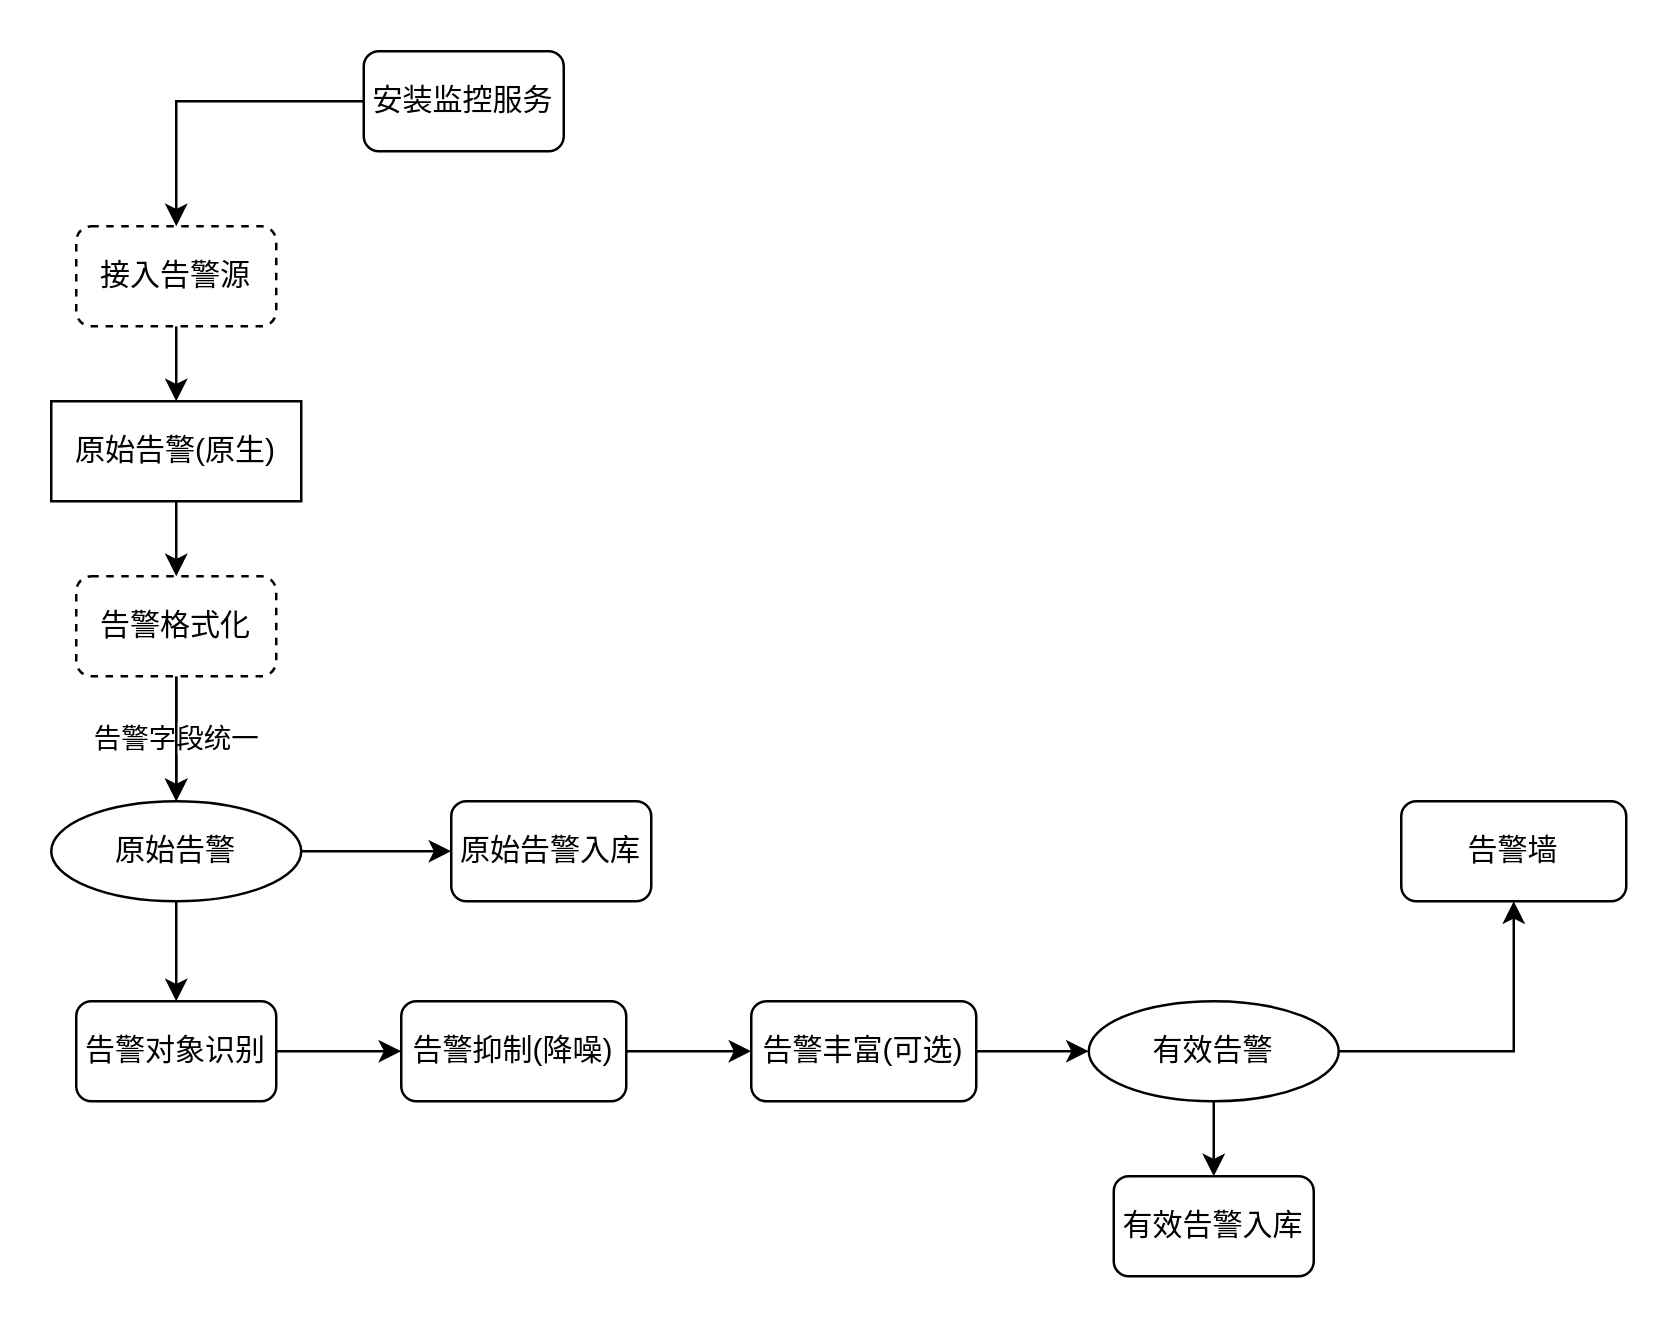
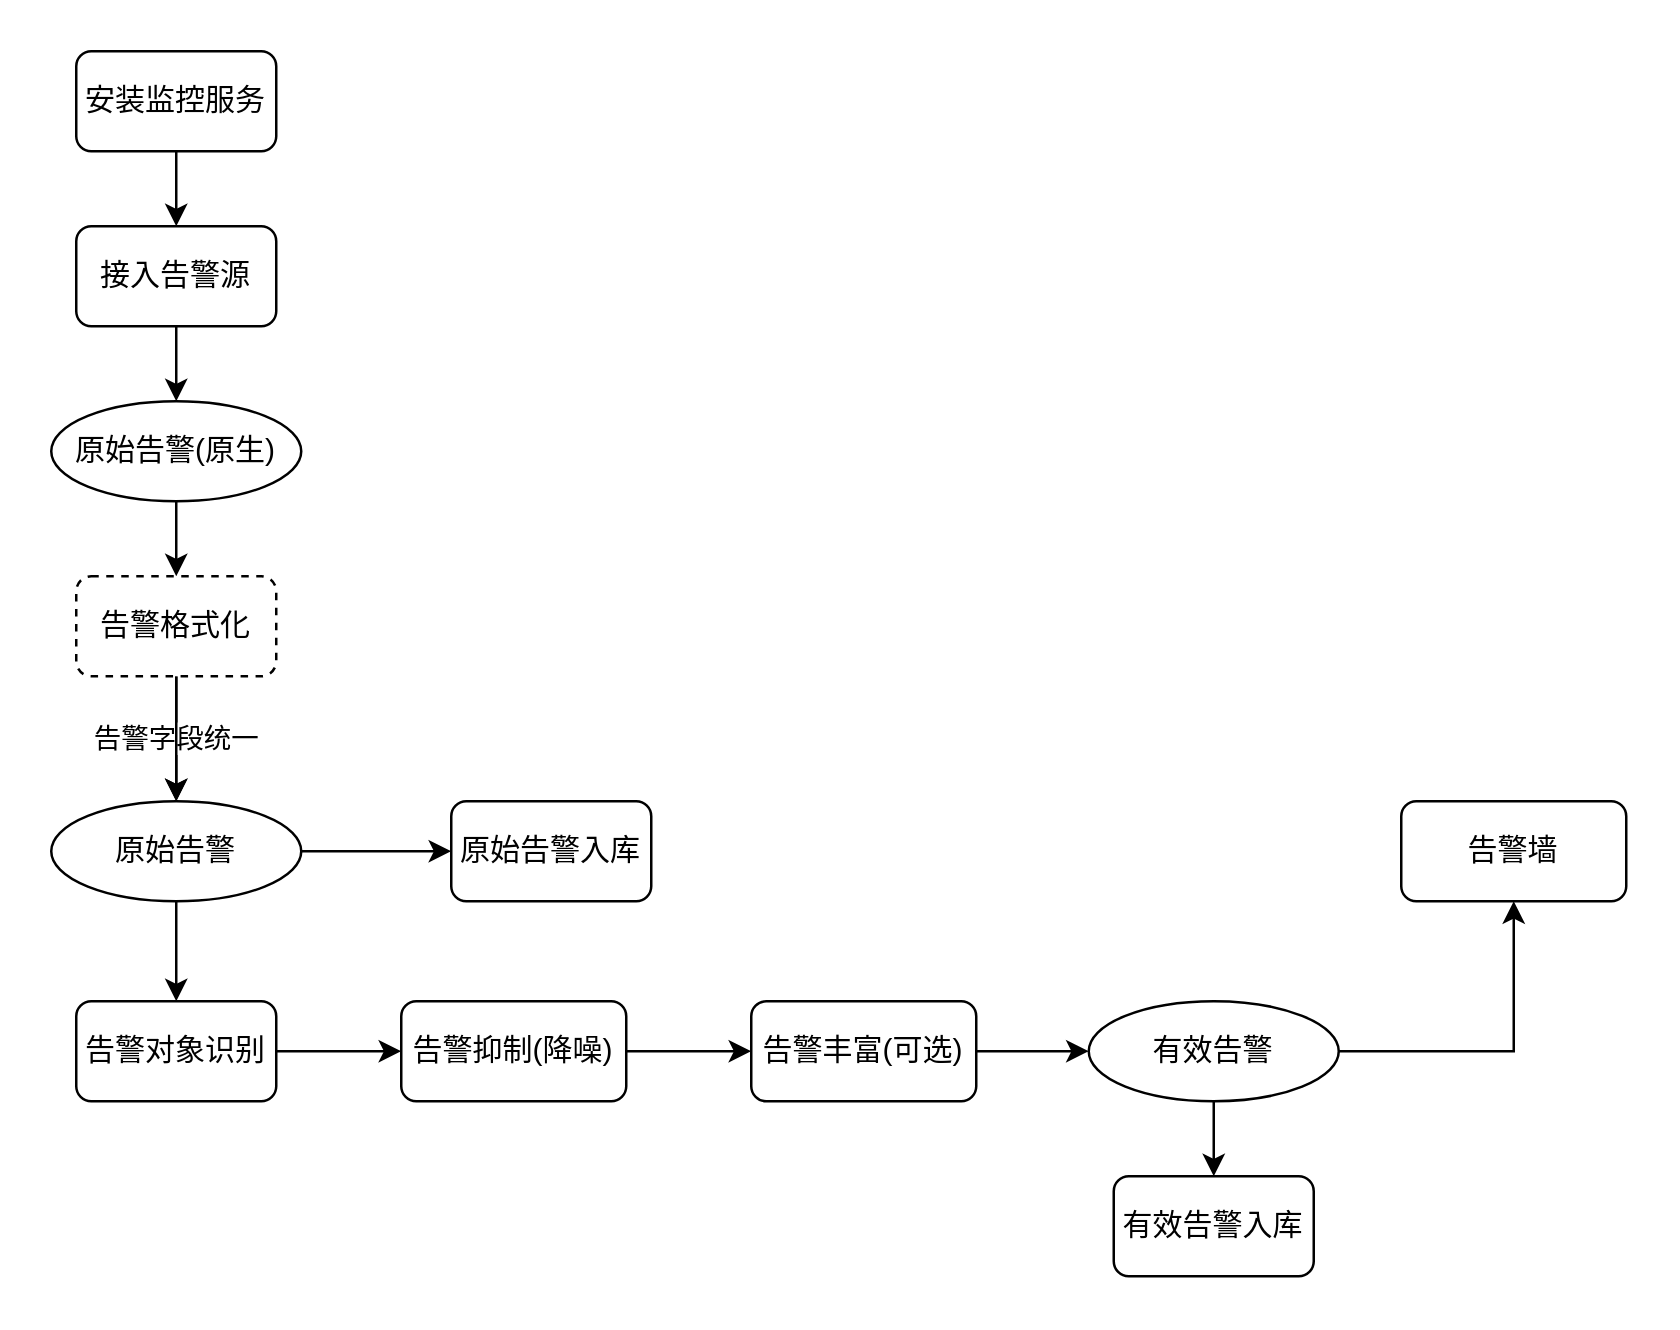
(464, 101) -> (176, 101)
(176, 276) -> (176, 276)
(176, 451) -> (176, 451)
